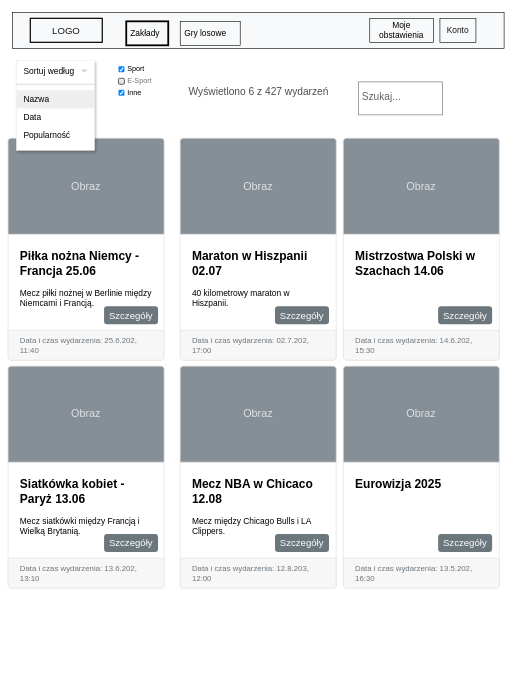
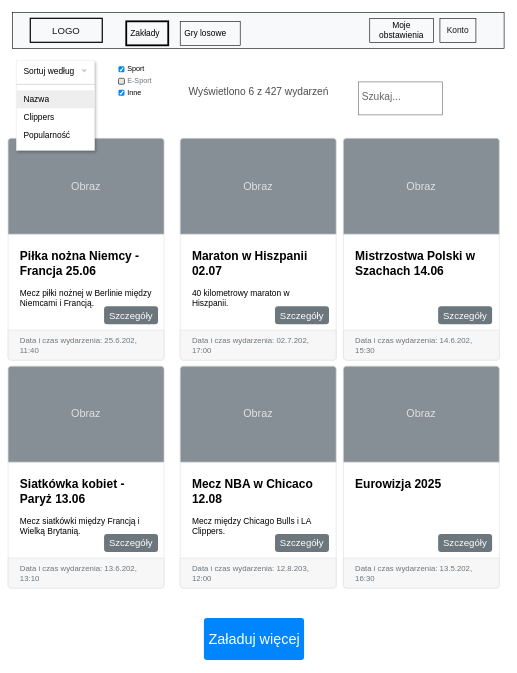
(33, 117) -> (40, 117)
none -> (254, 639)
